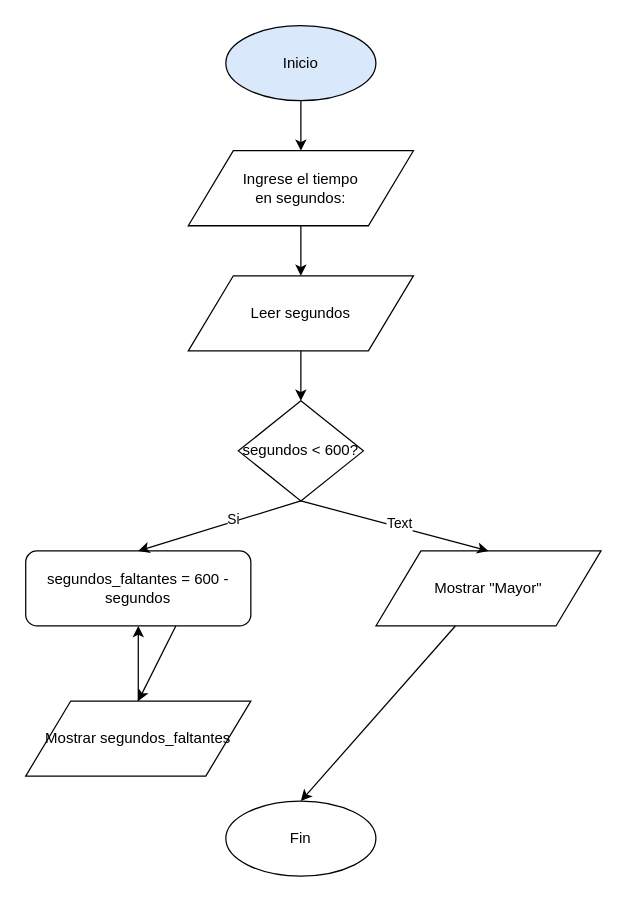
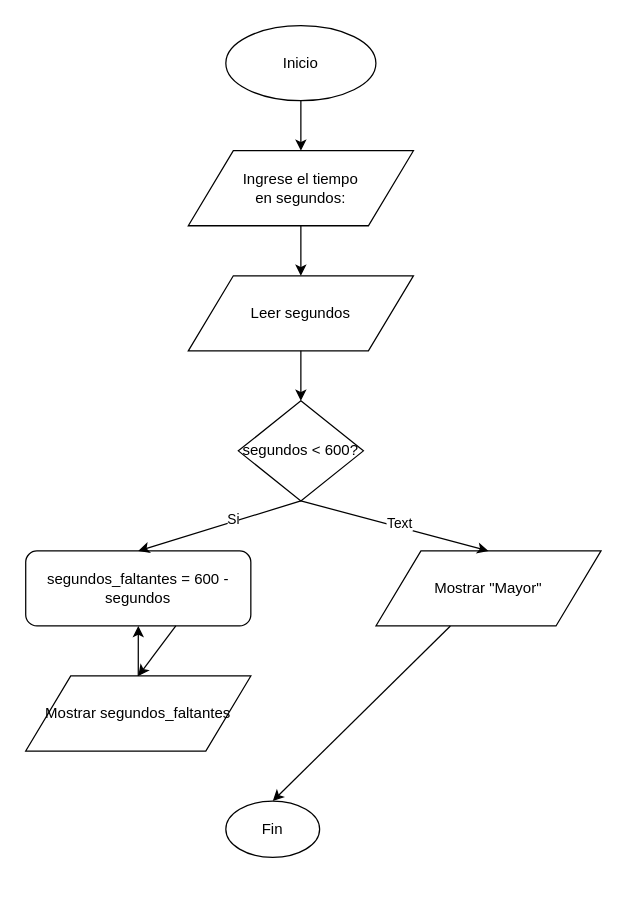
(301, 63) -> (301, 63)
(138, 738) -> (138, 713)
(301, 838) -> (273, 829)
